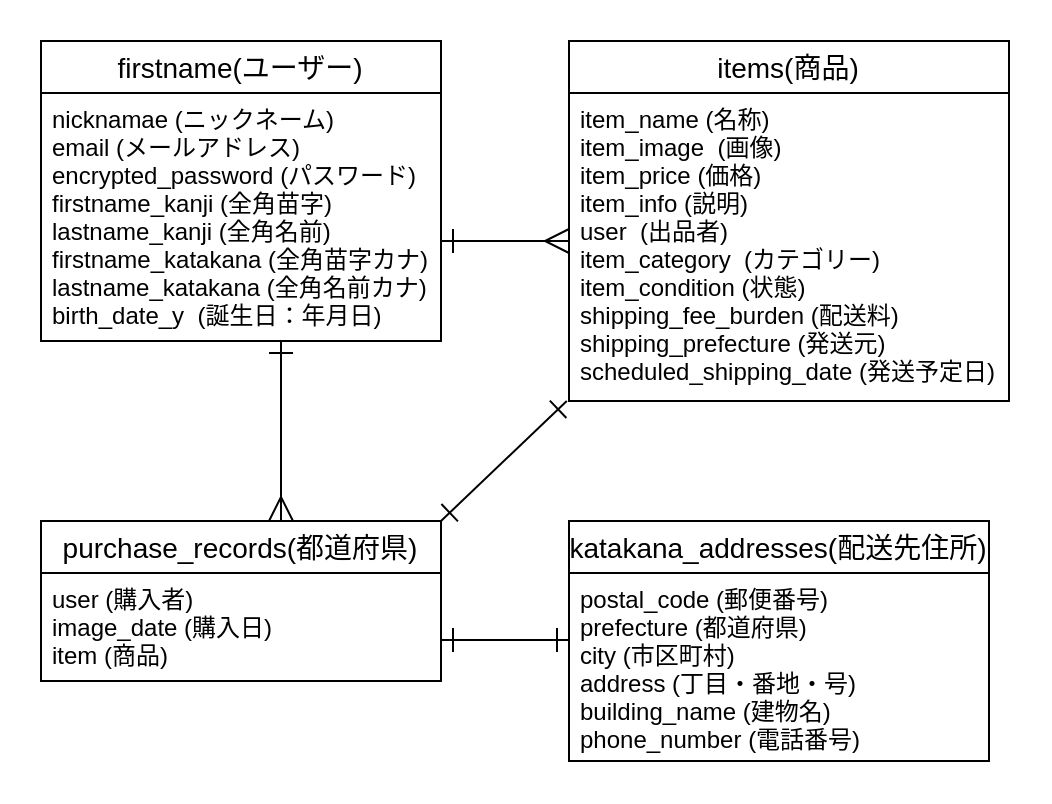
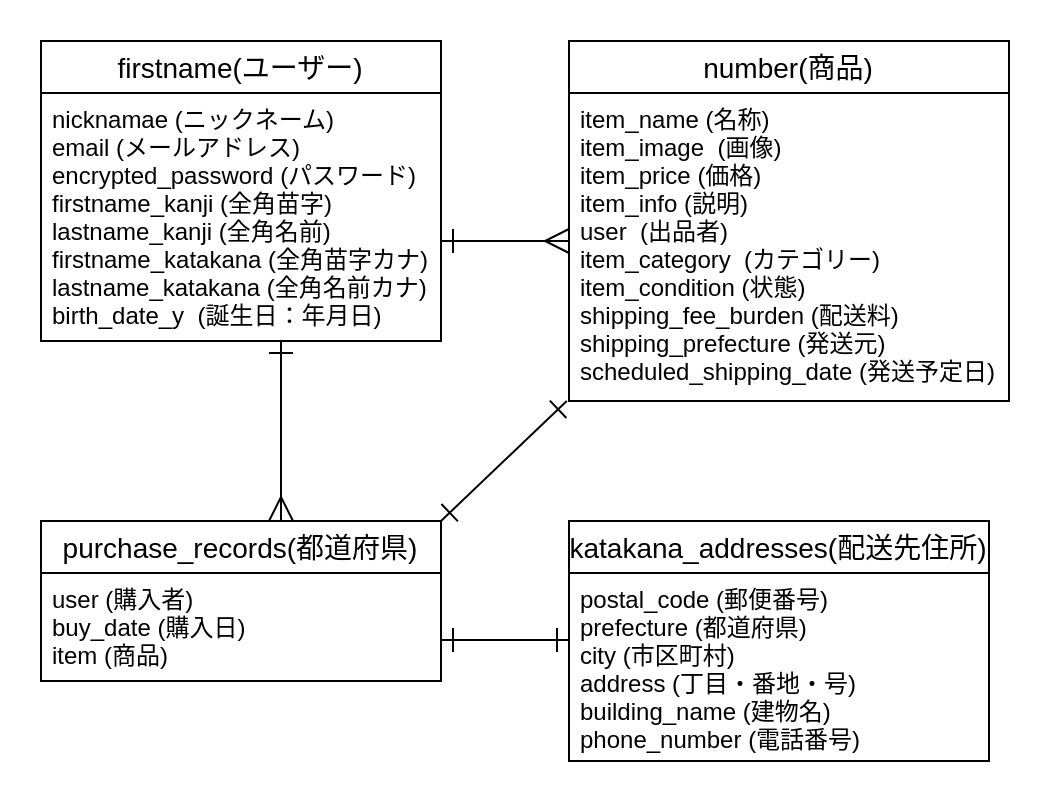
(788, 69) -> (788, 69)
(132, 600) -> (132, 600)
